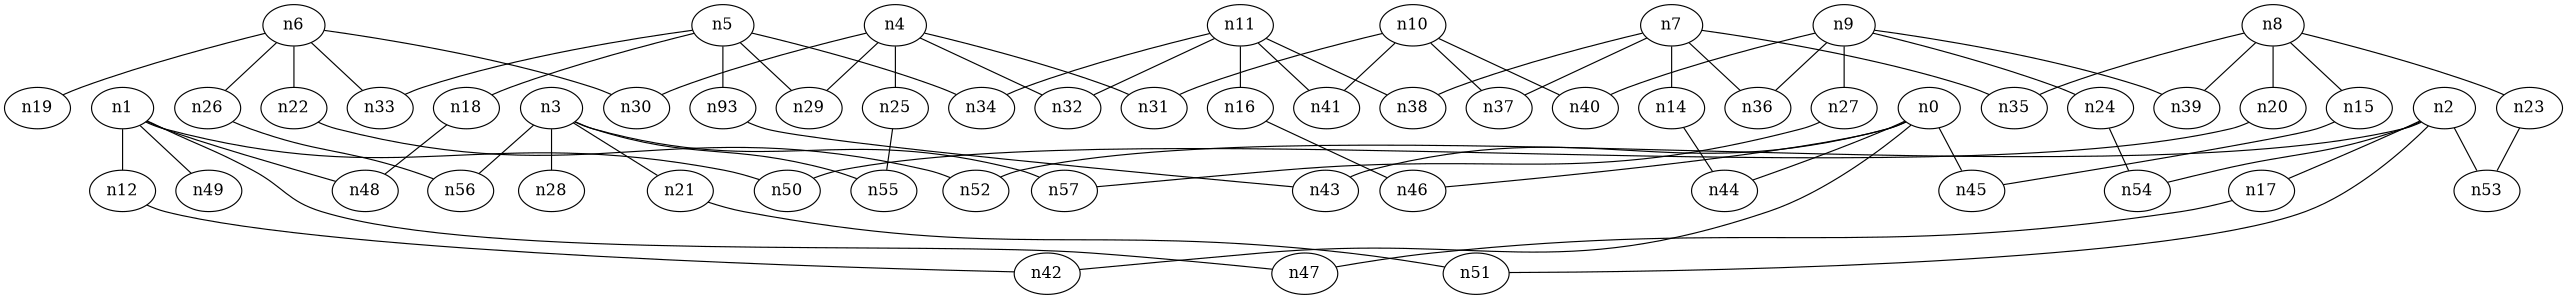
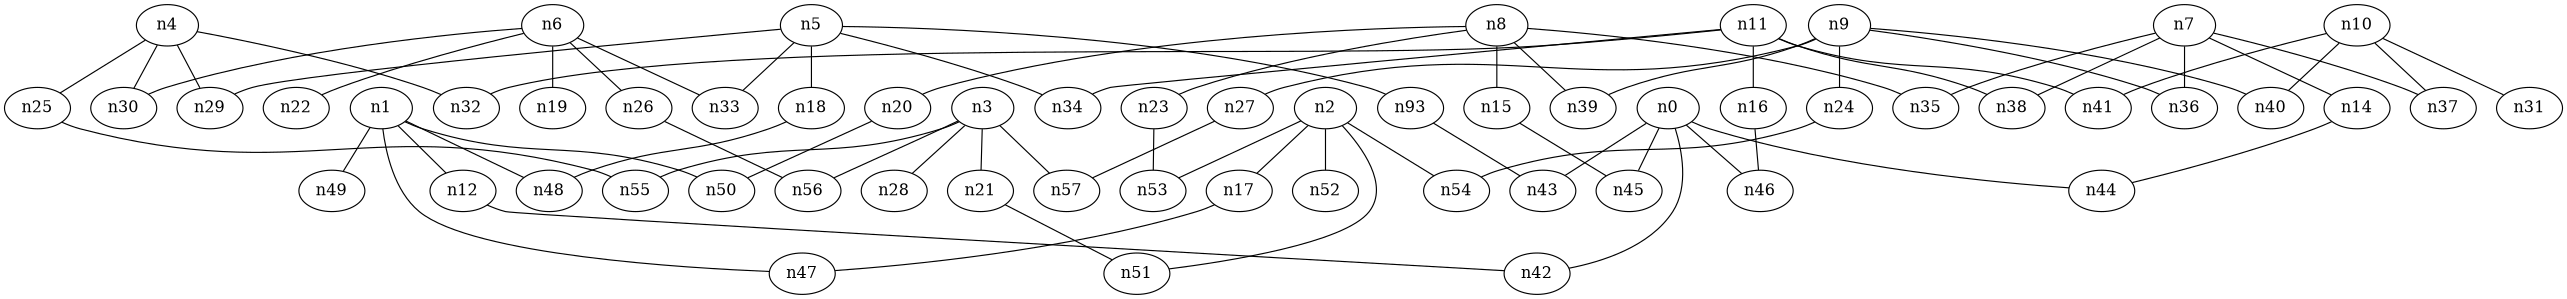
(1028, 60) -> none
(650, 151) -> none
